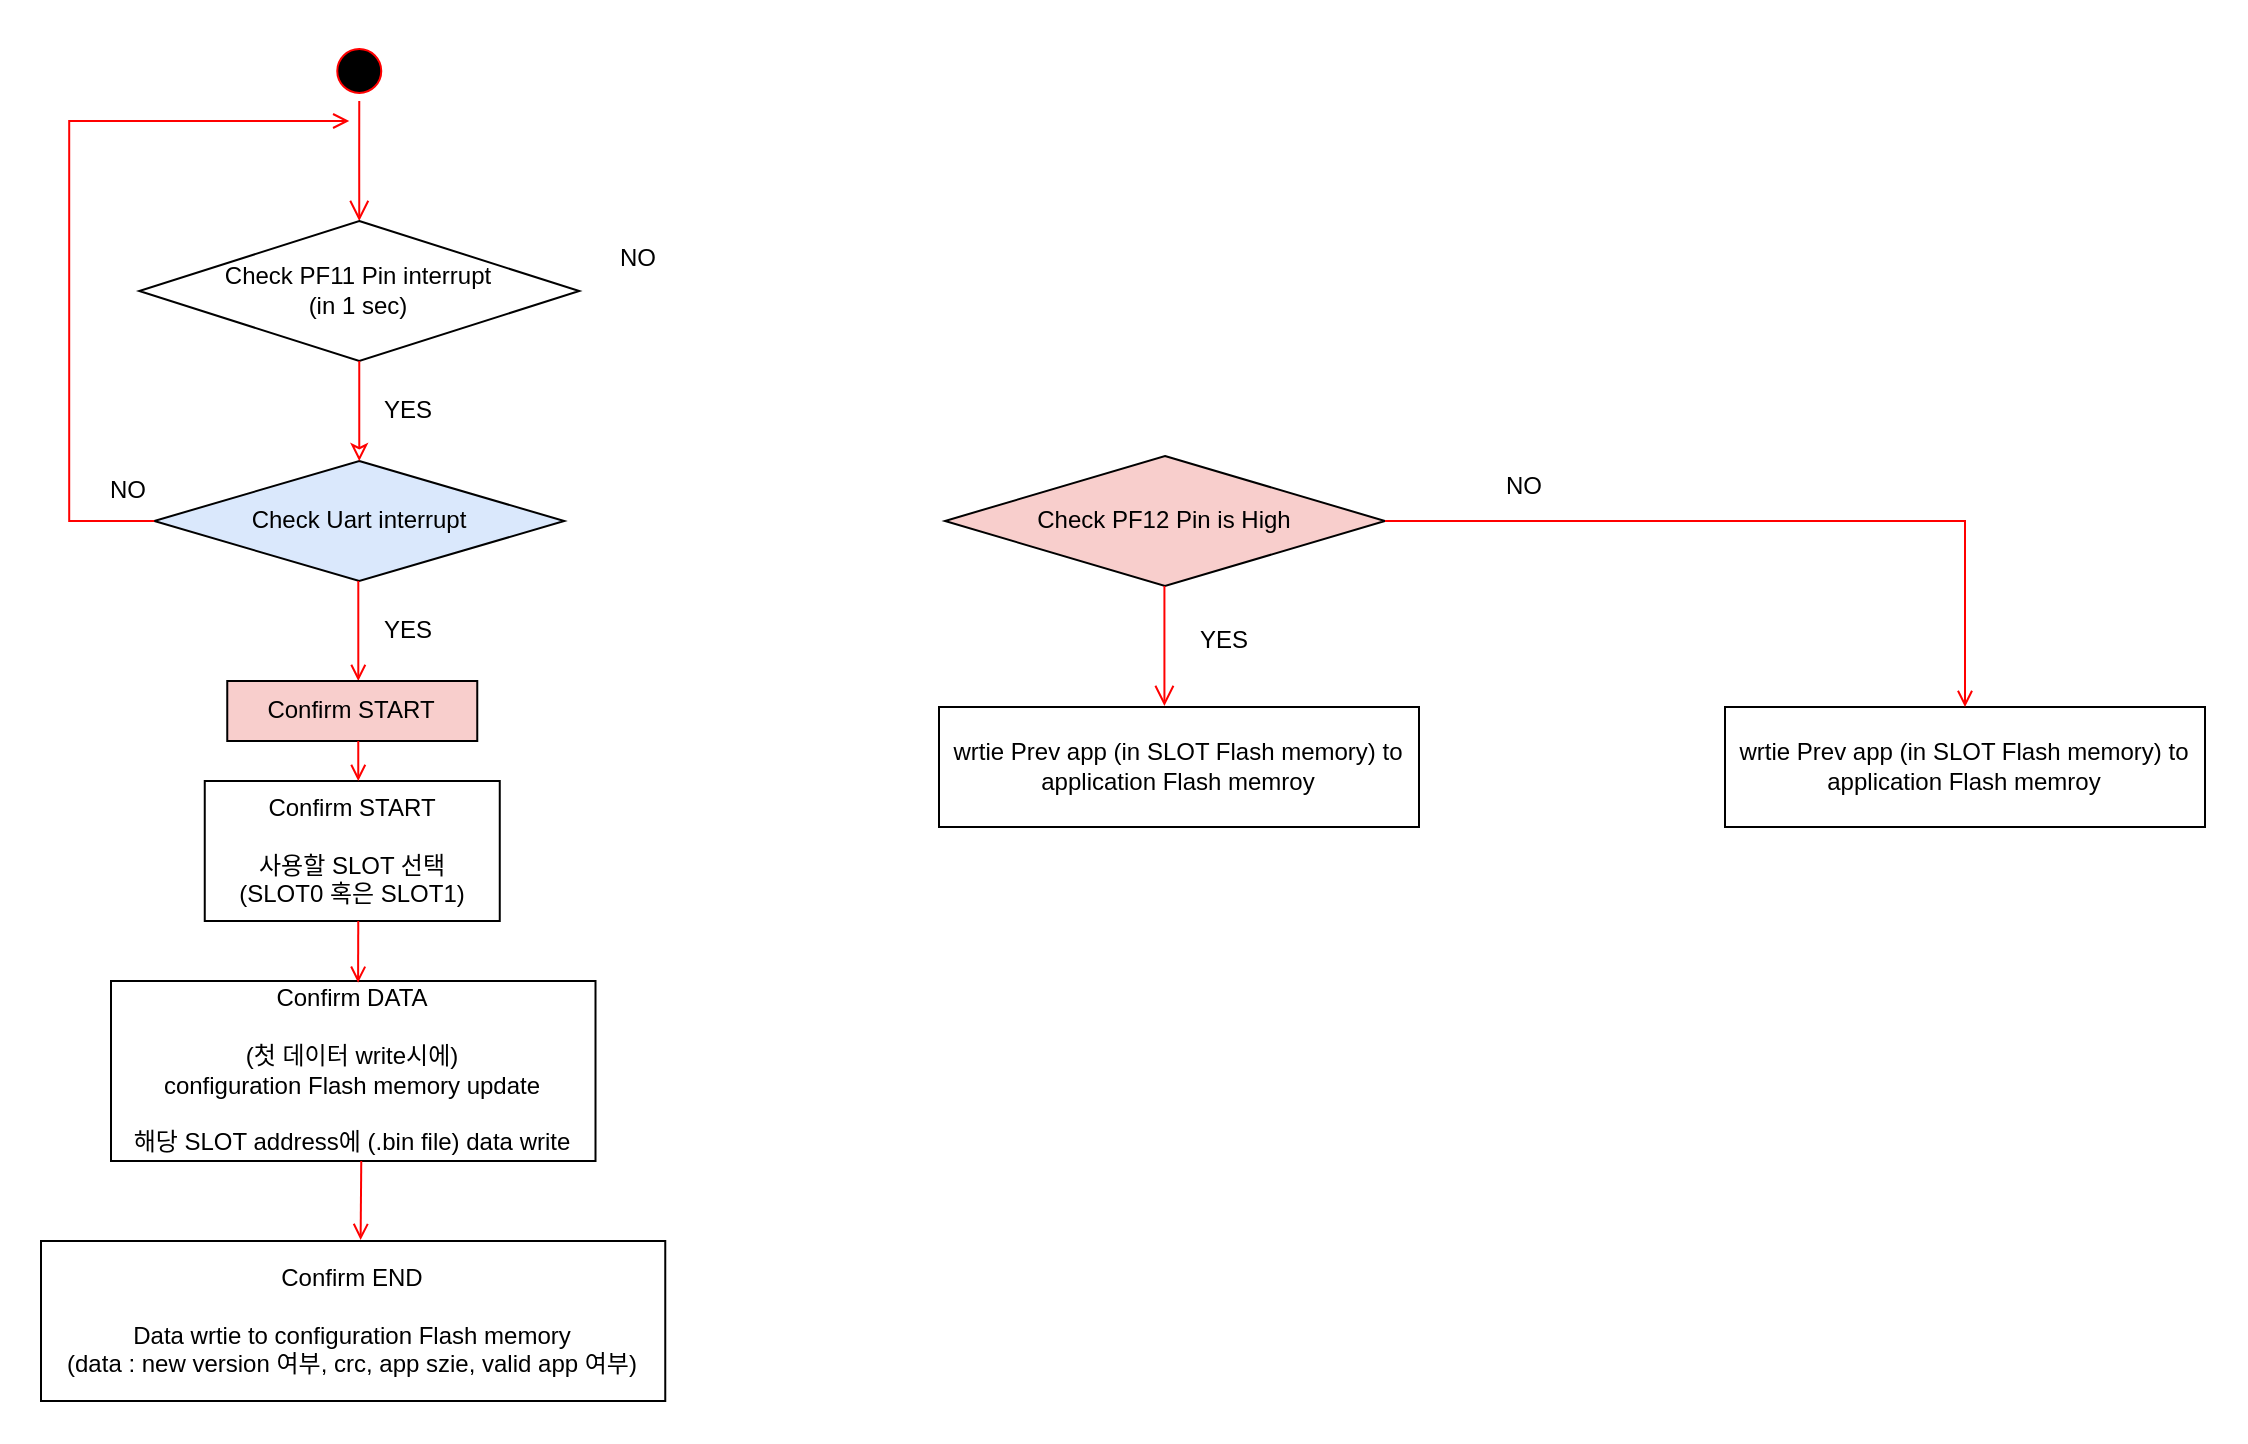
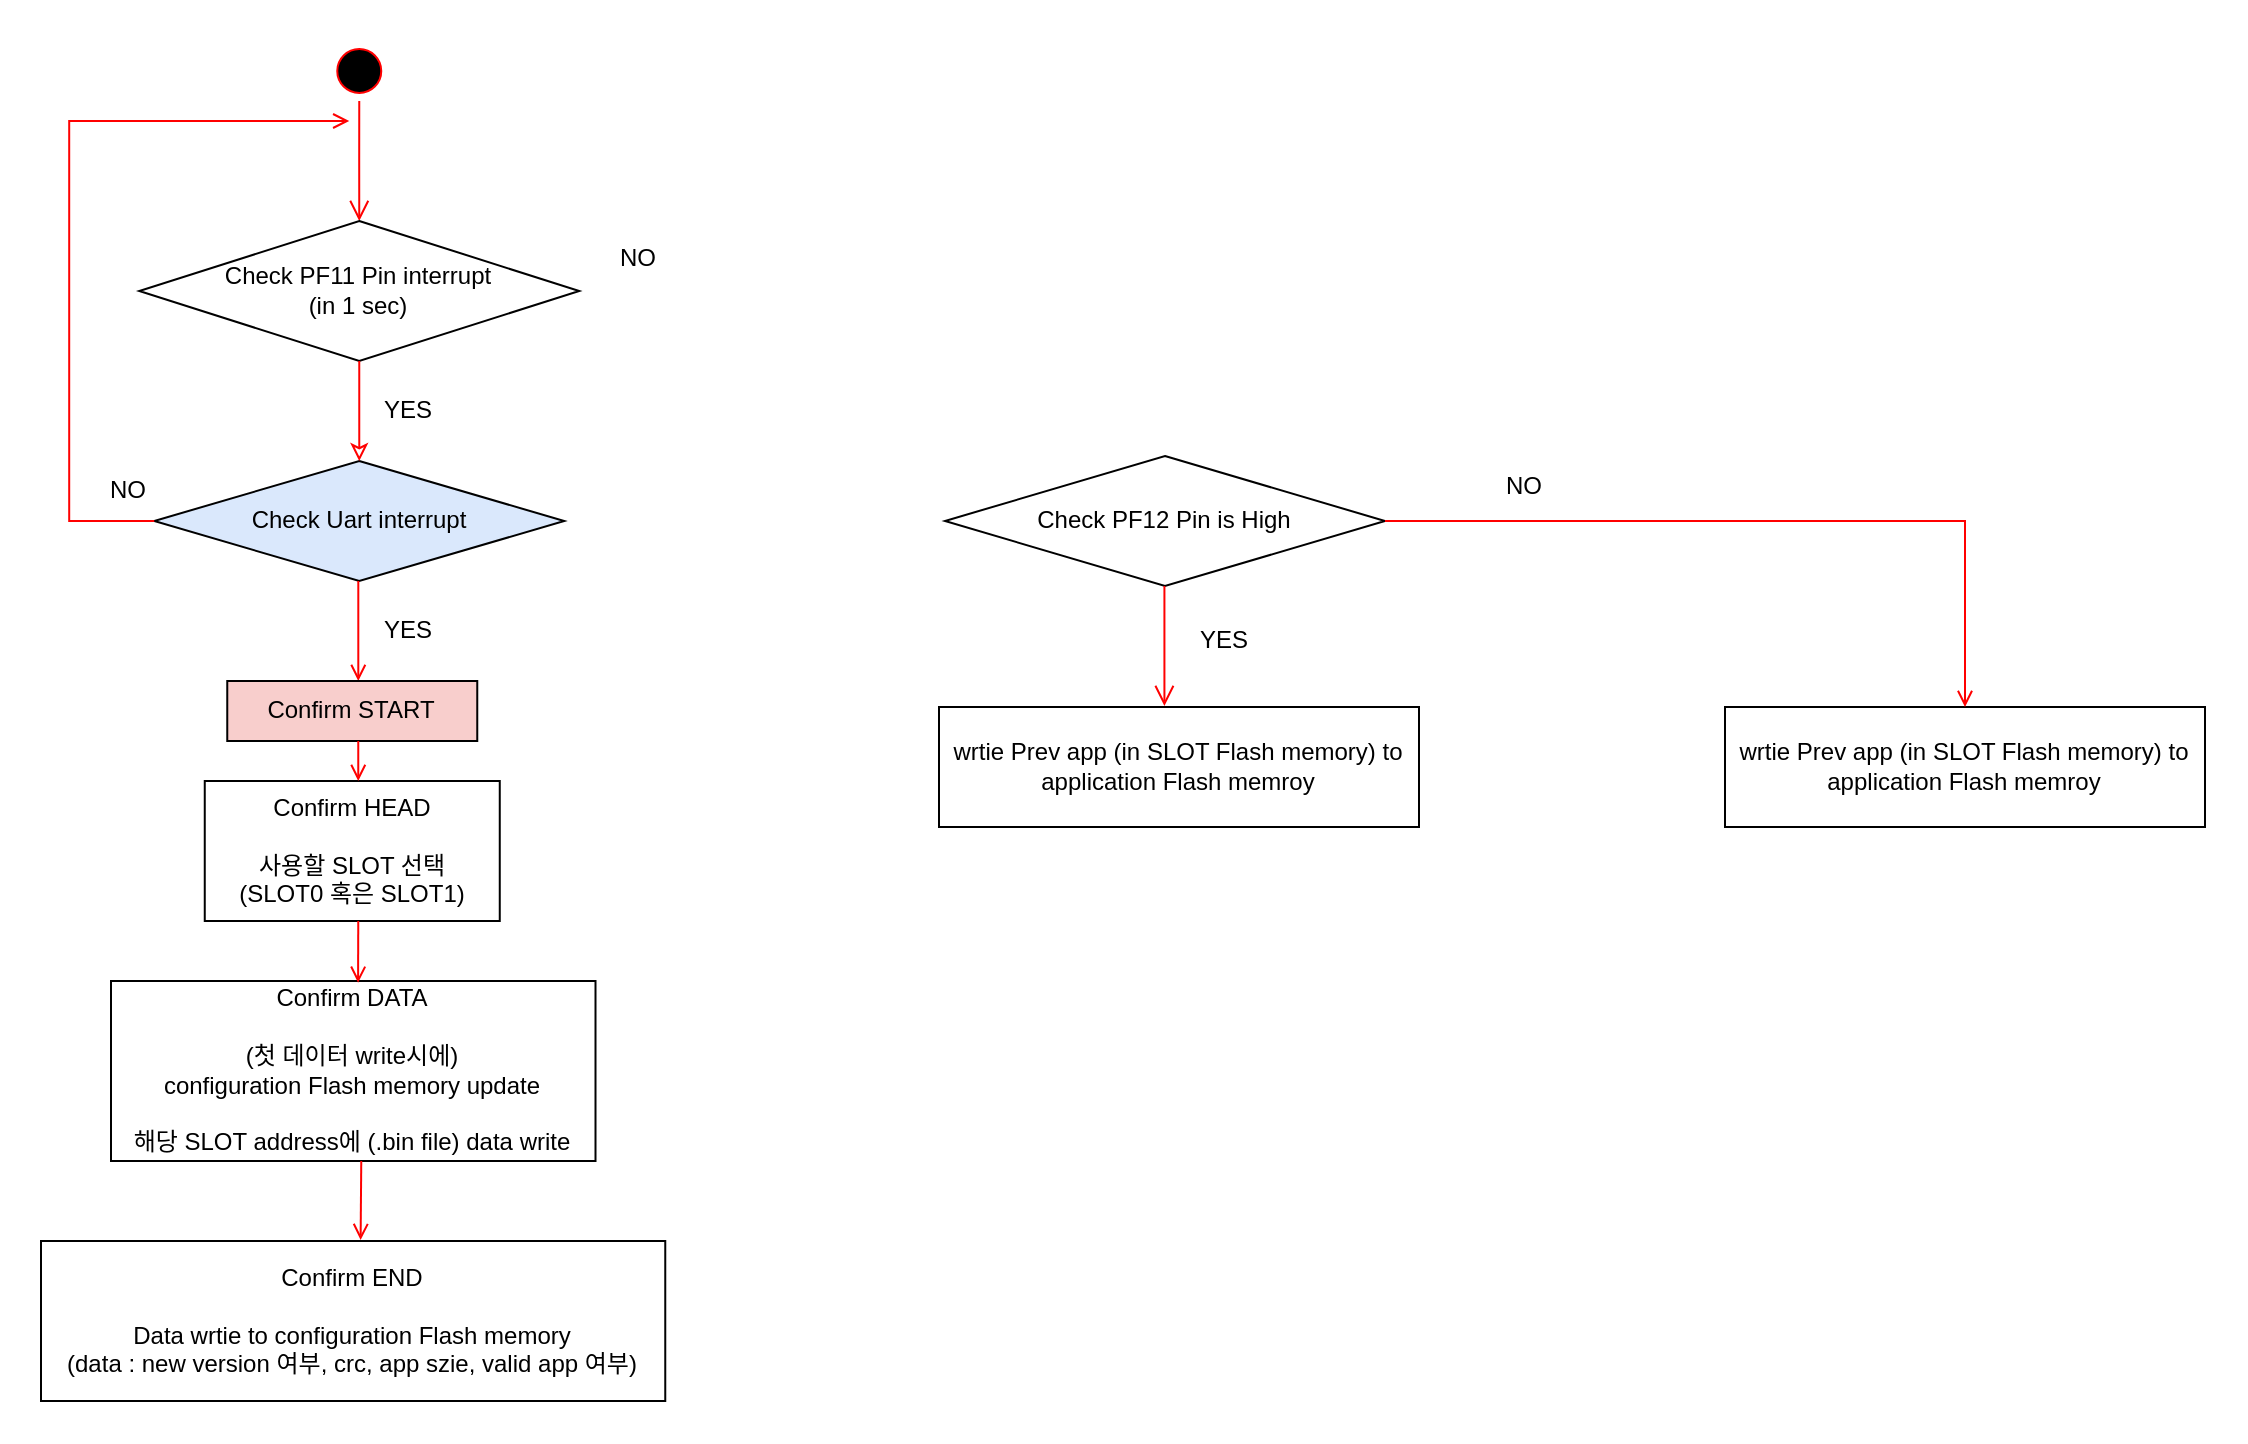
(1165, 521) -> (1165, 521)
(353, 851) -> (353, 851)
